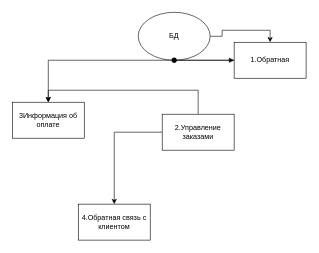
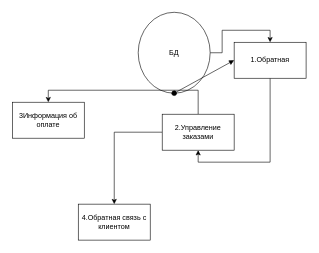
(174, 36) -> (174, 53)
(167, 60) -> (198, 155)
